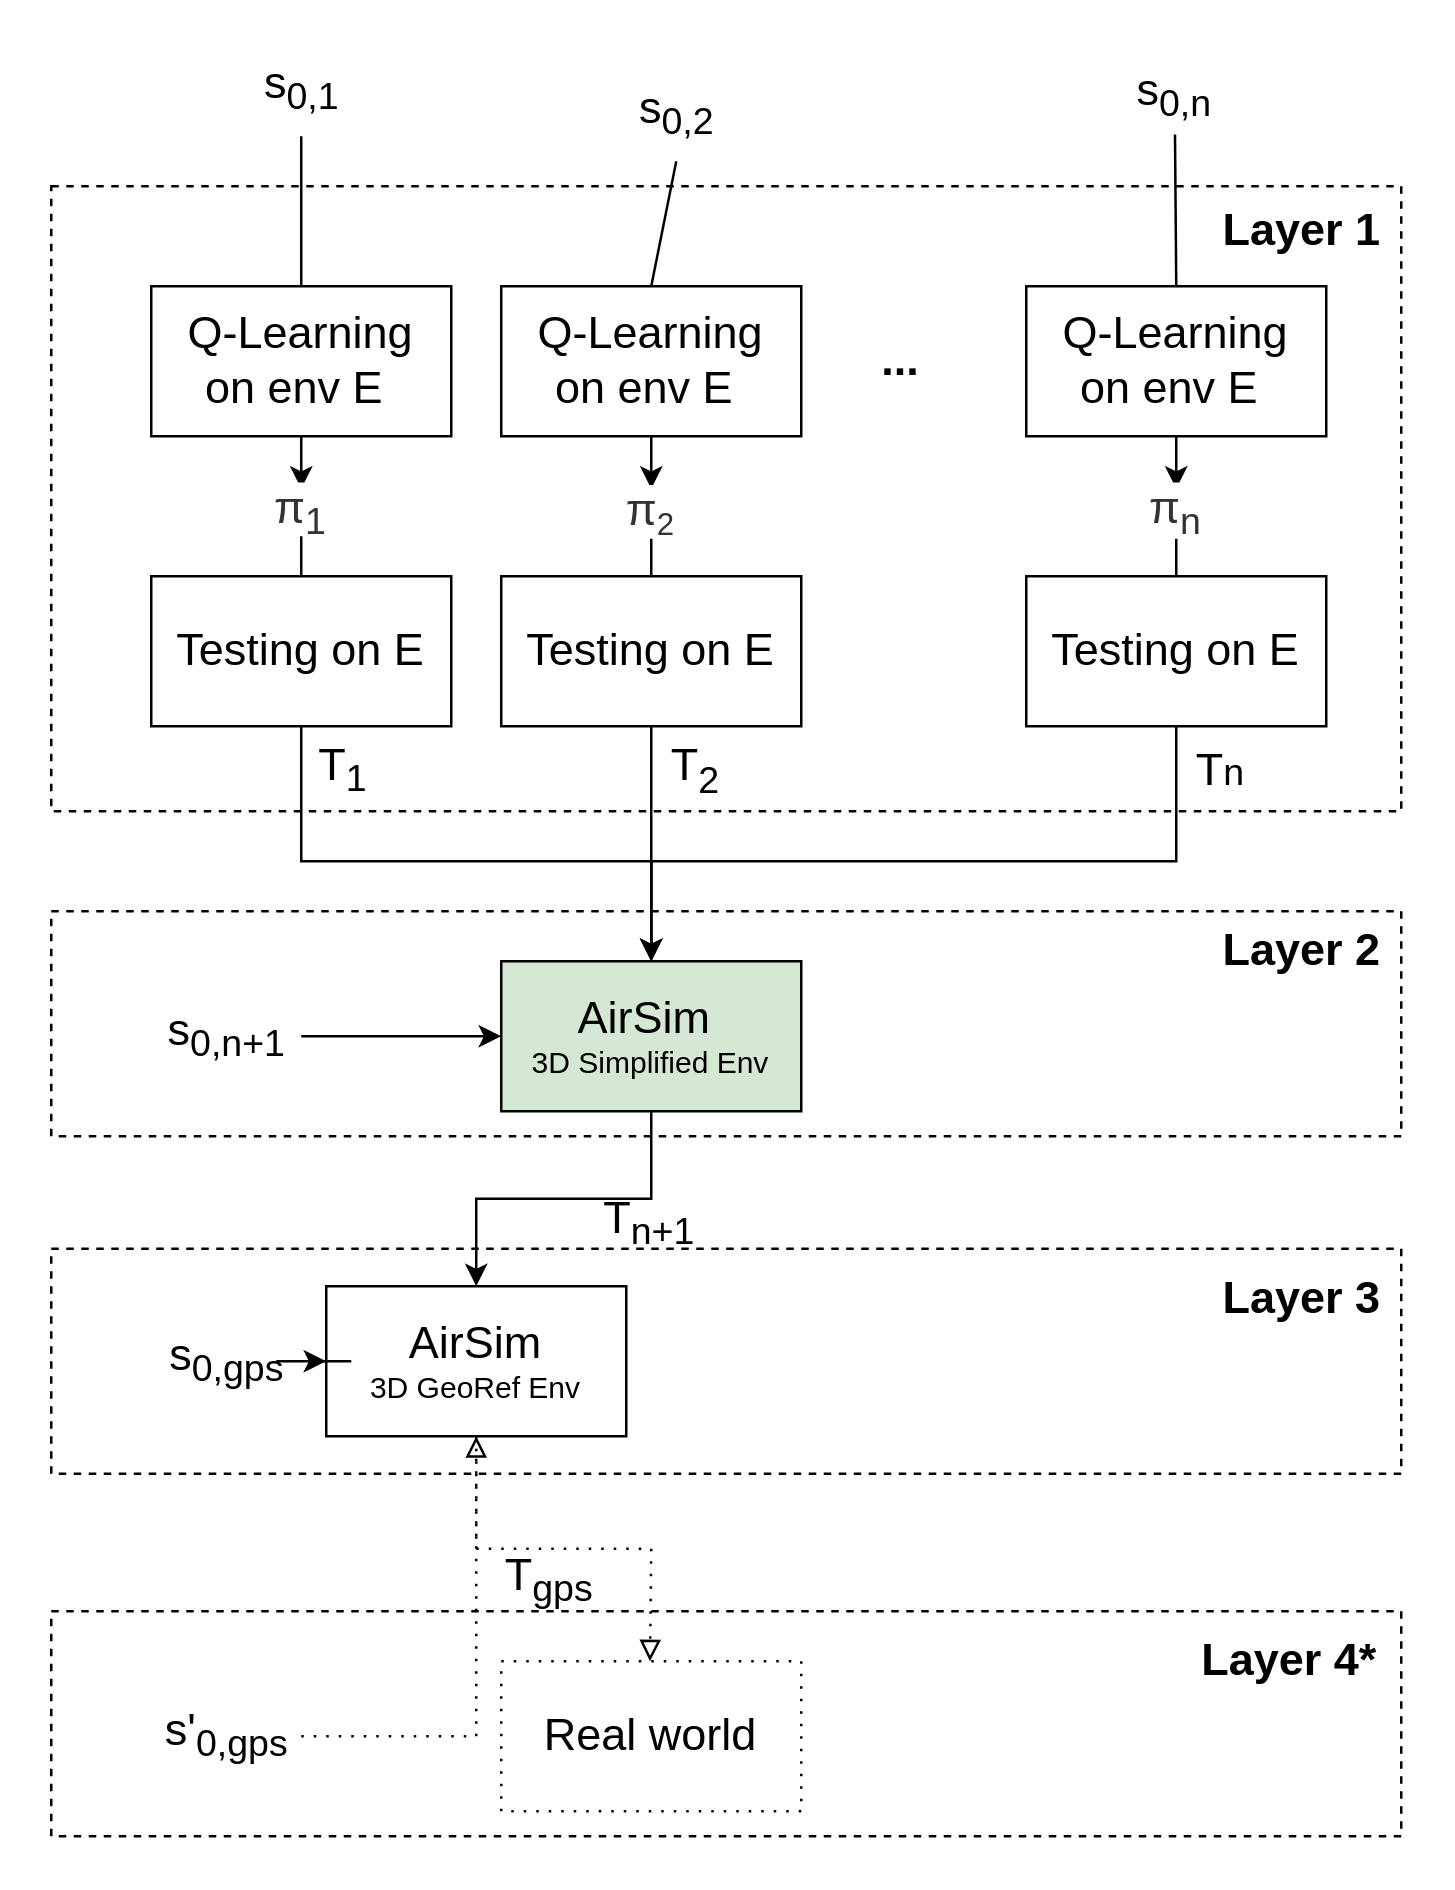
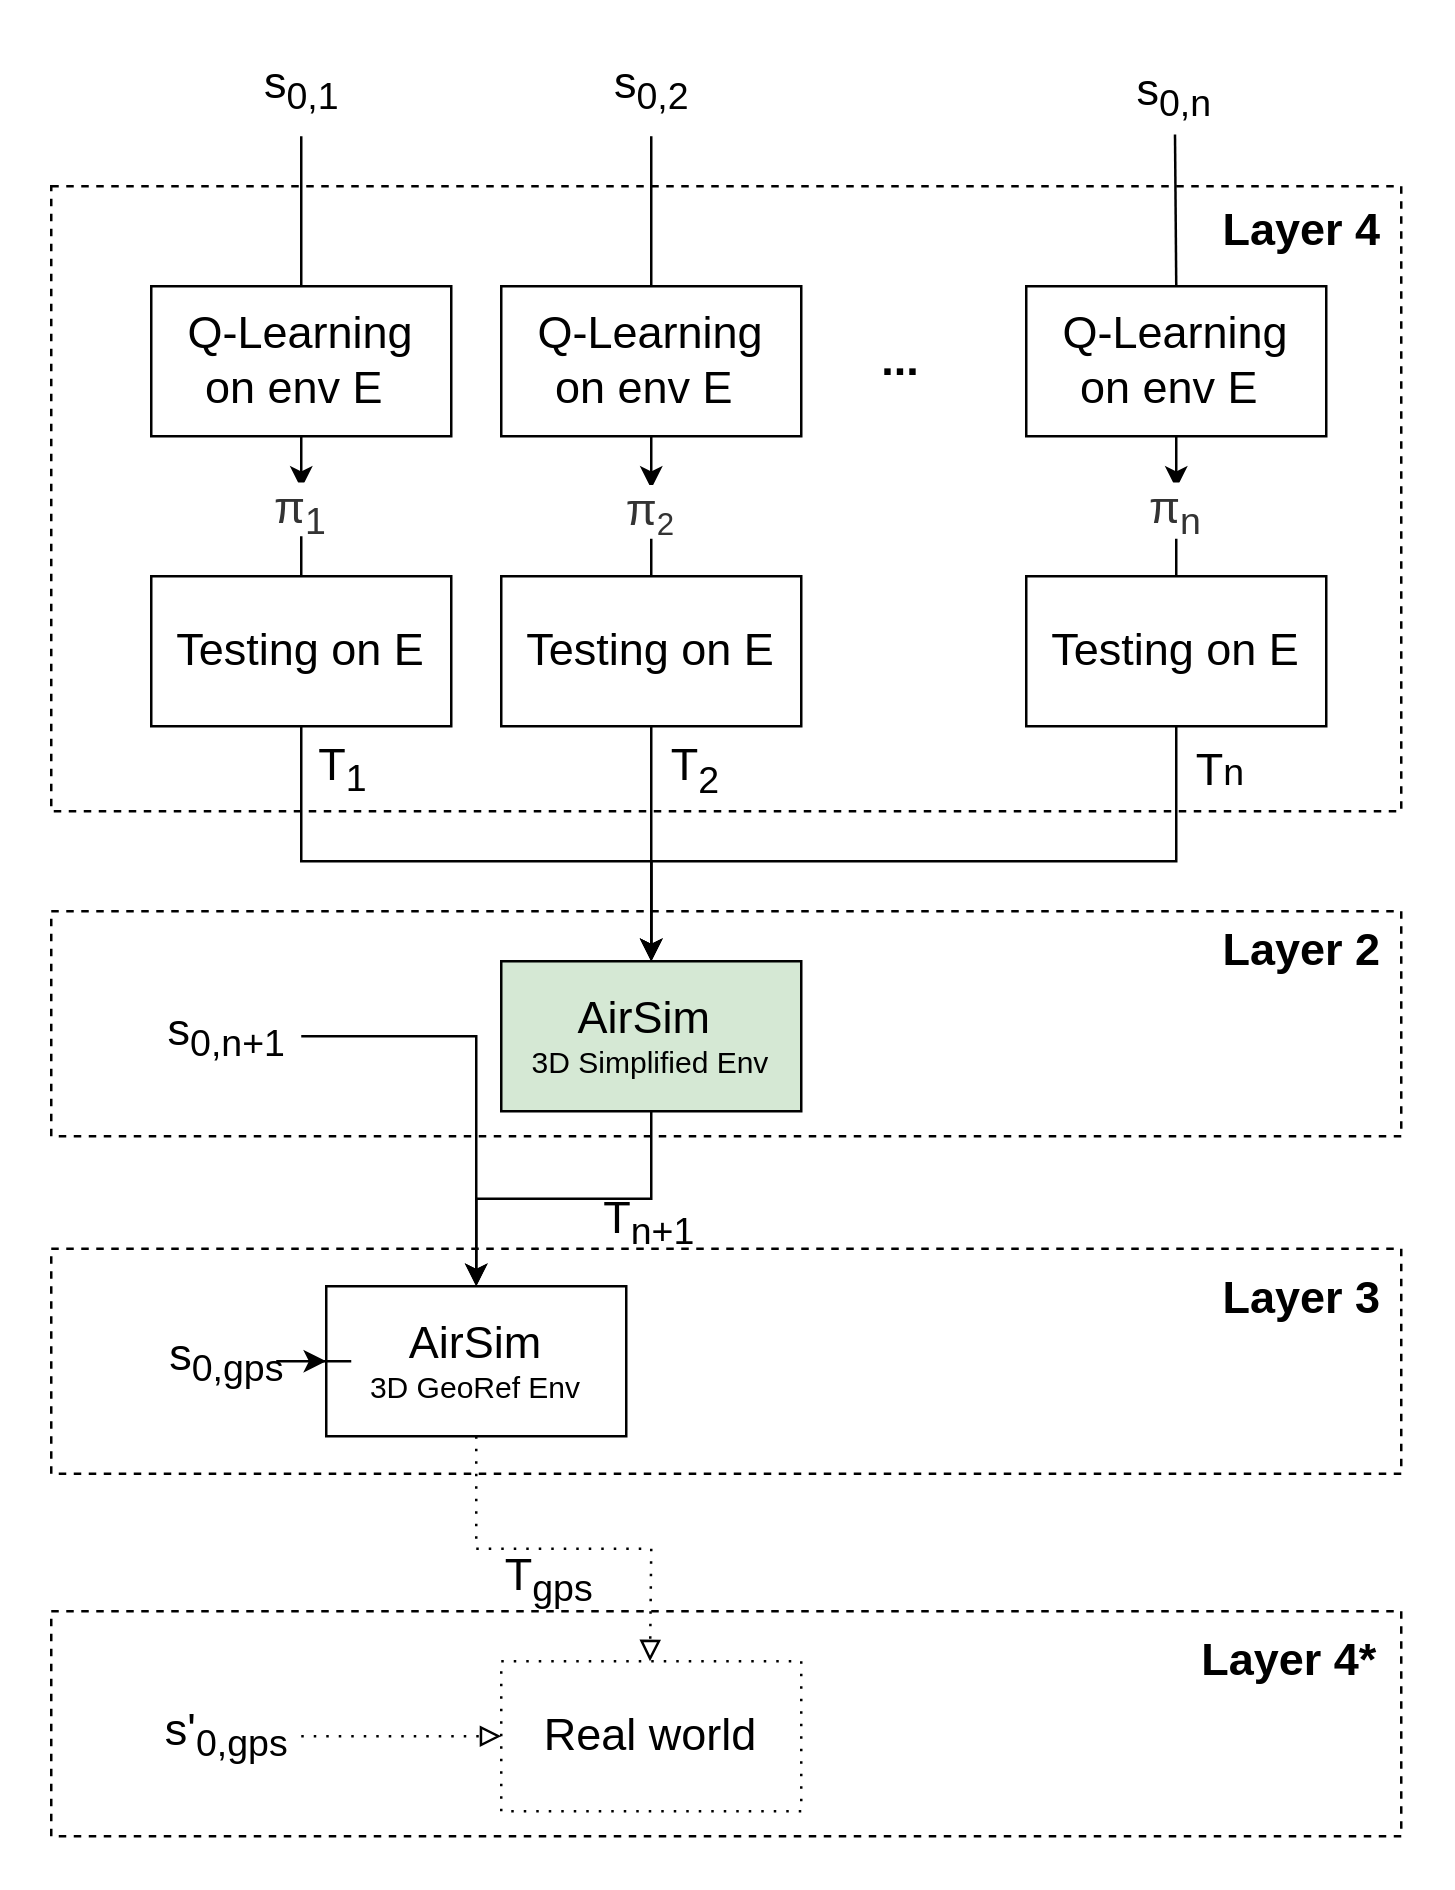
(676, 114) -> (651, 89)
(1303, 231) -> (1303, 231)
(479, 1036) -> (476, 1113)
(476, 1682) -> (477, 1736)
